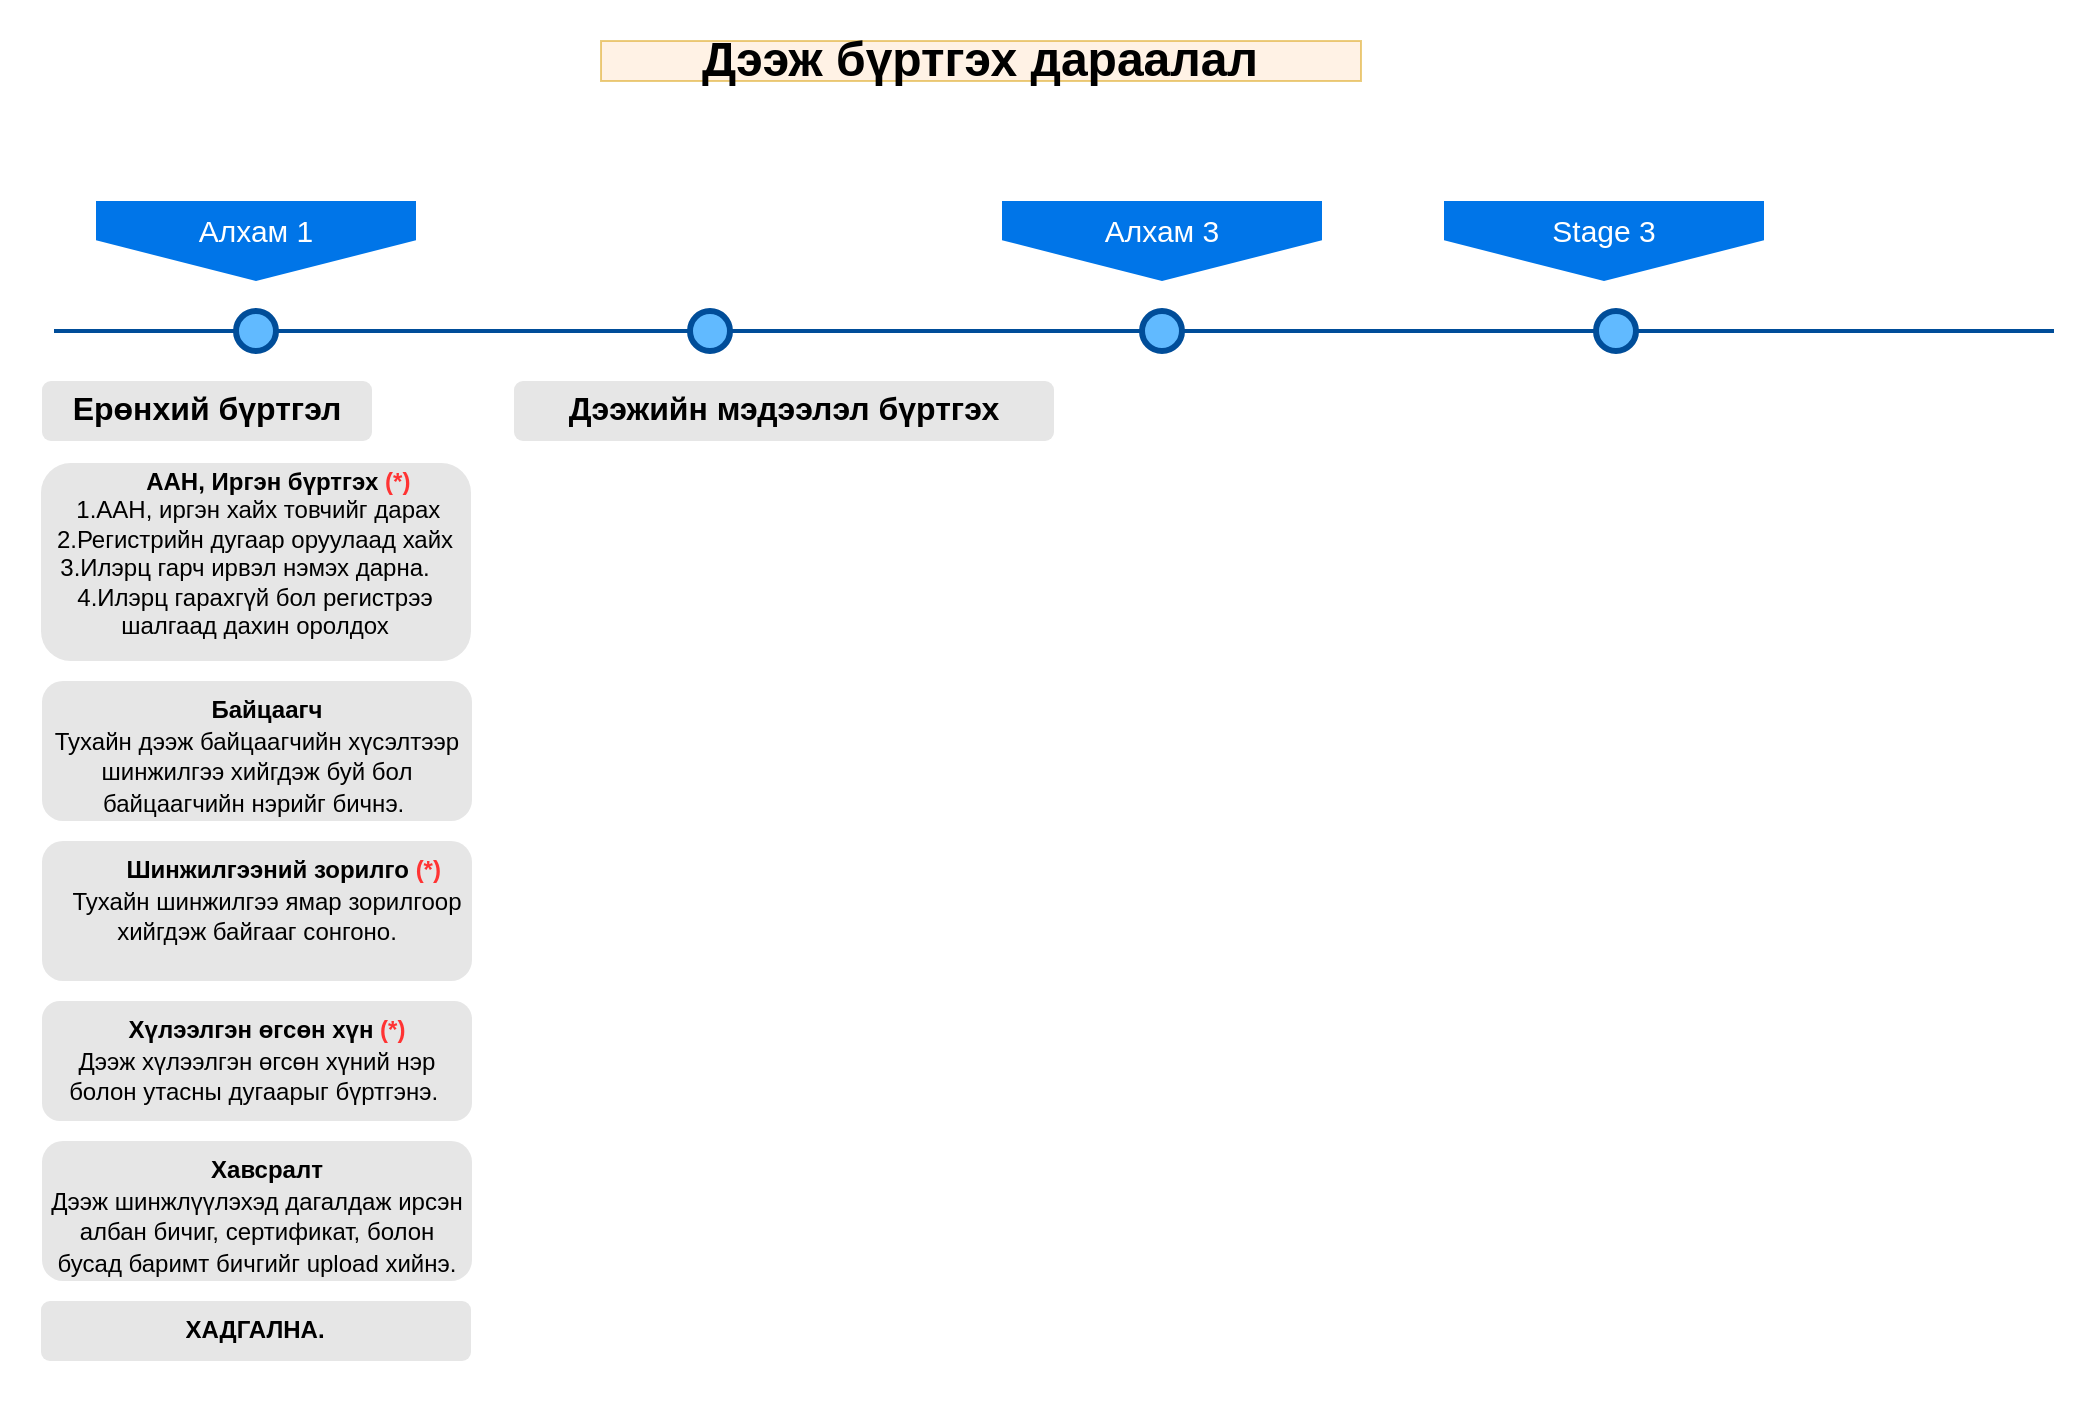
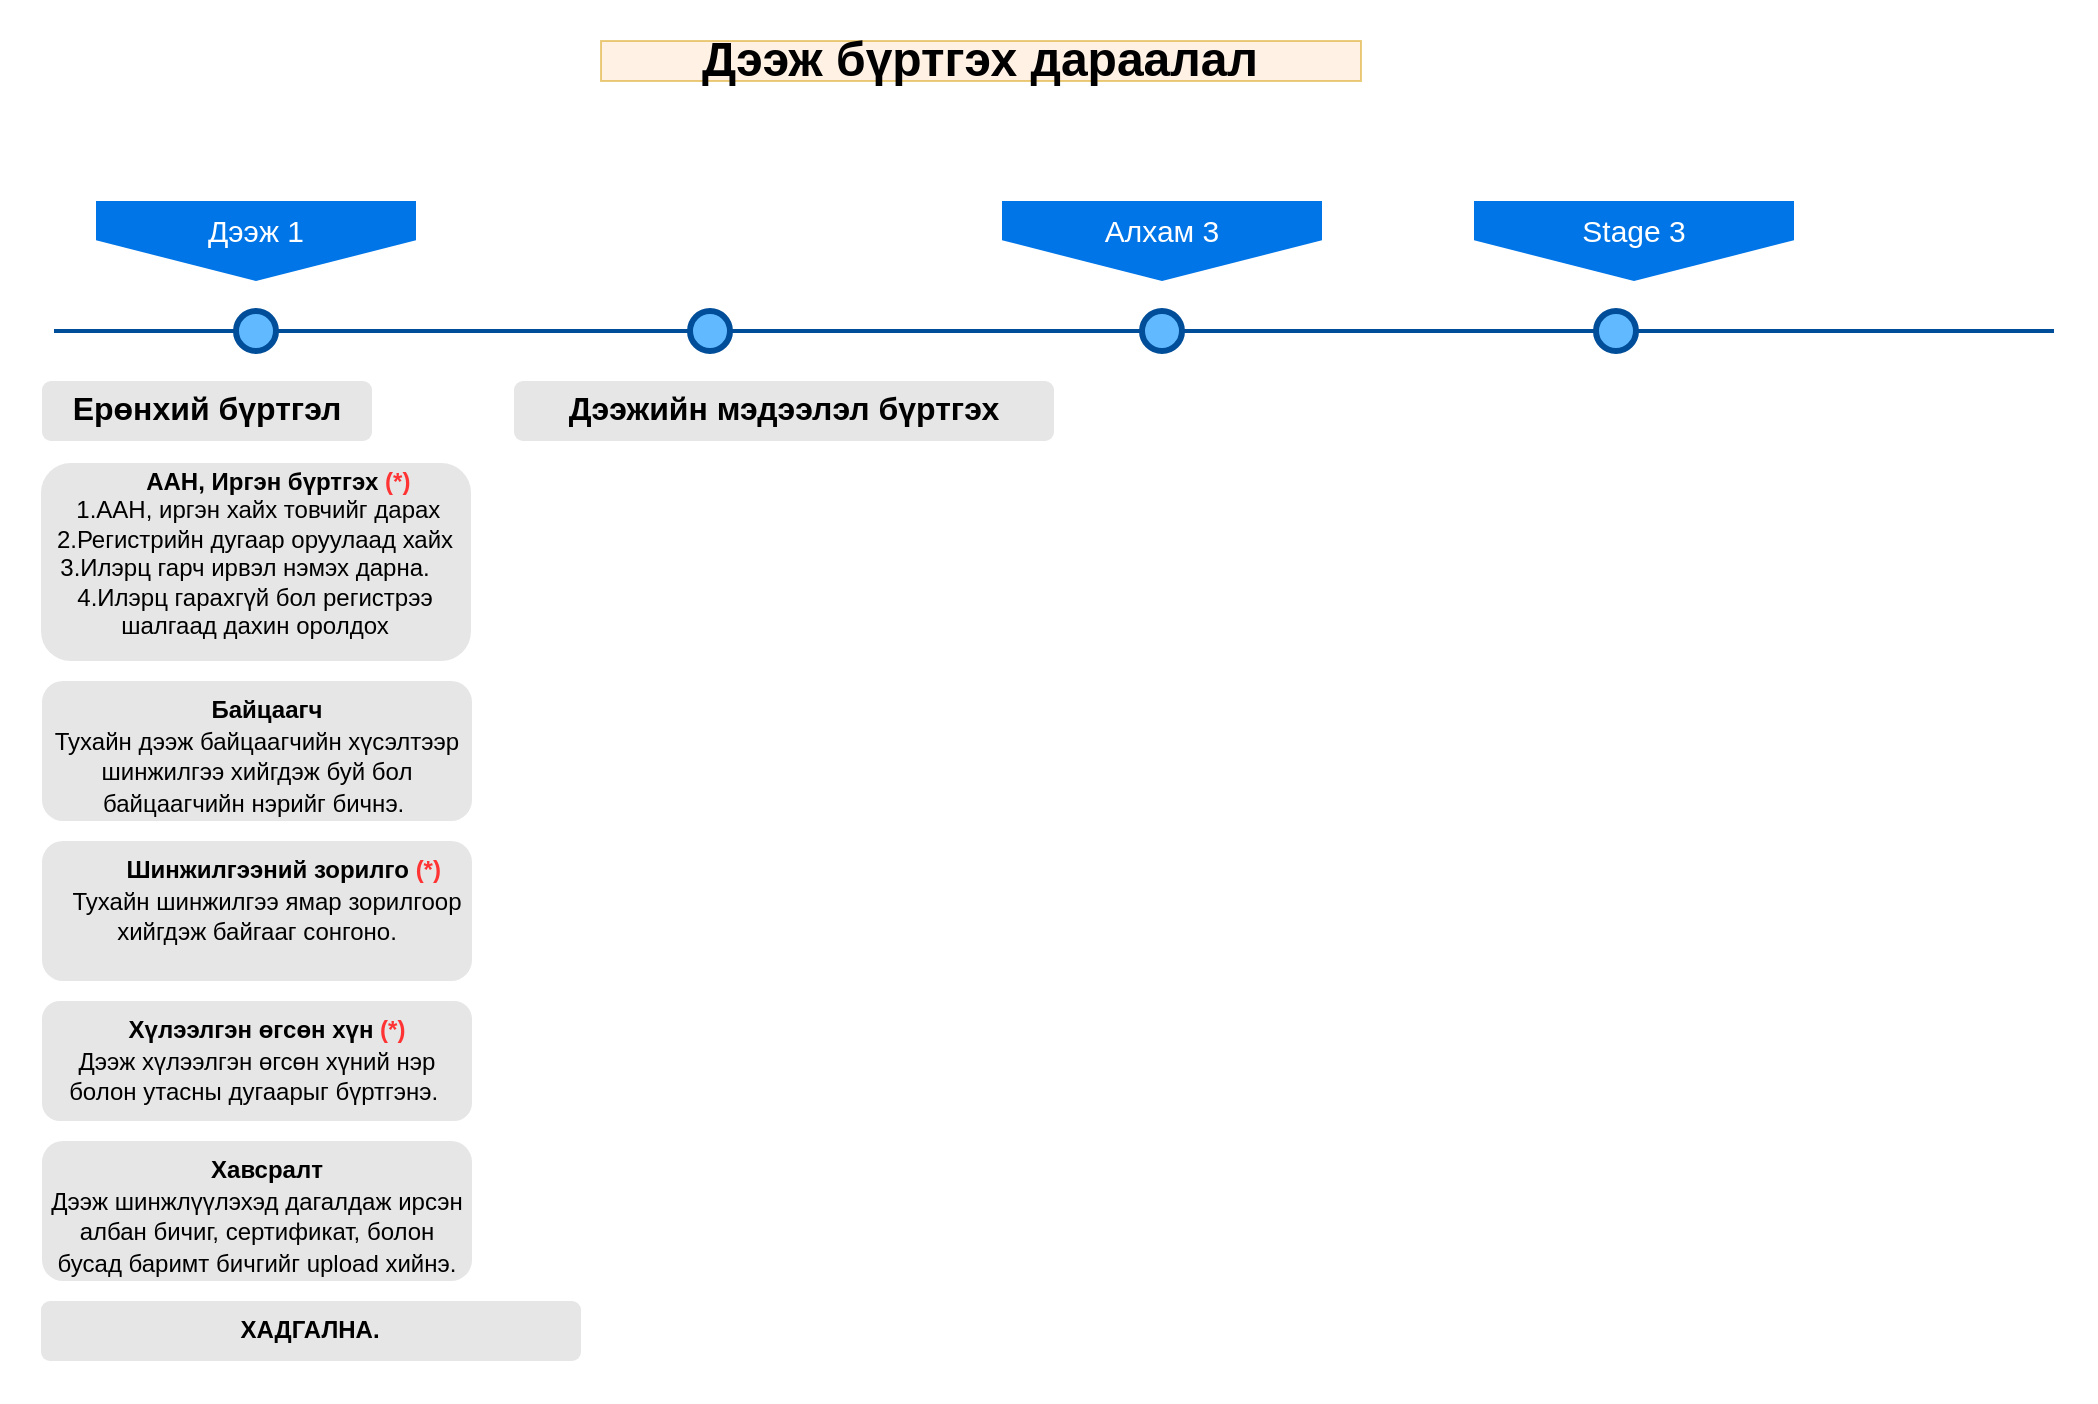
(257, 233) -> (257, 233)
(1604, 241) -> (1634, 241)
(256, 1331) -> (311, 1331)
